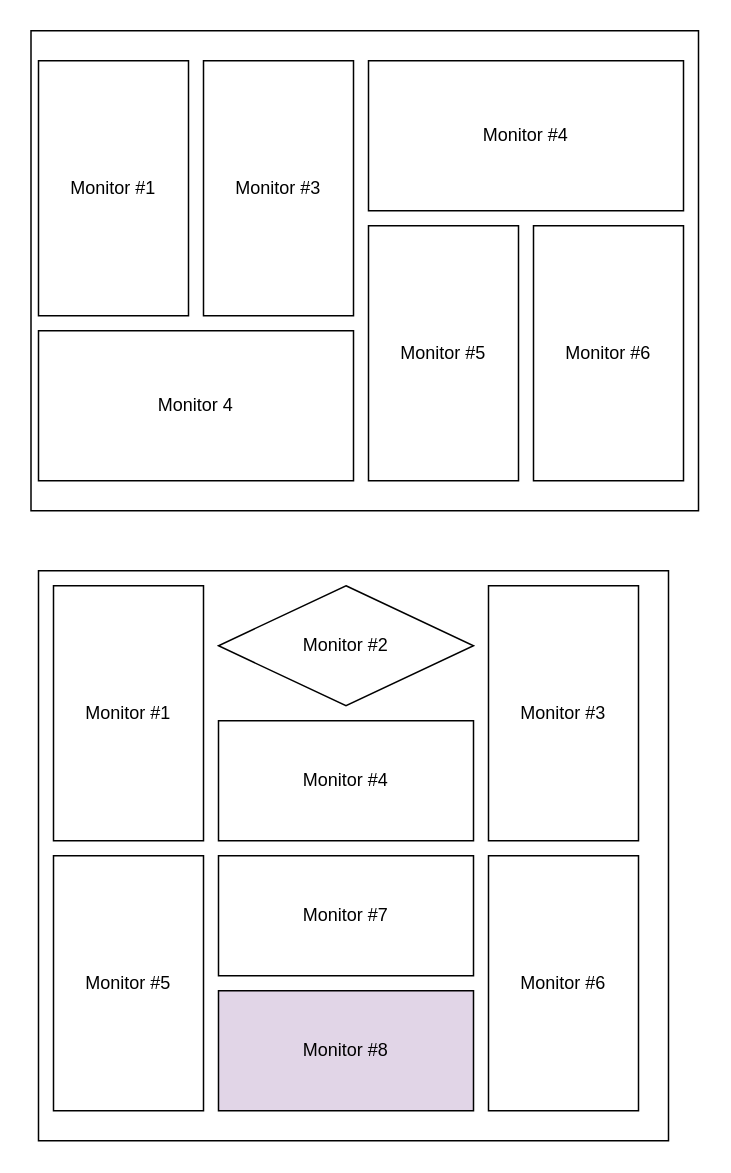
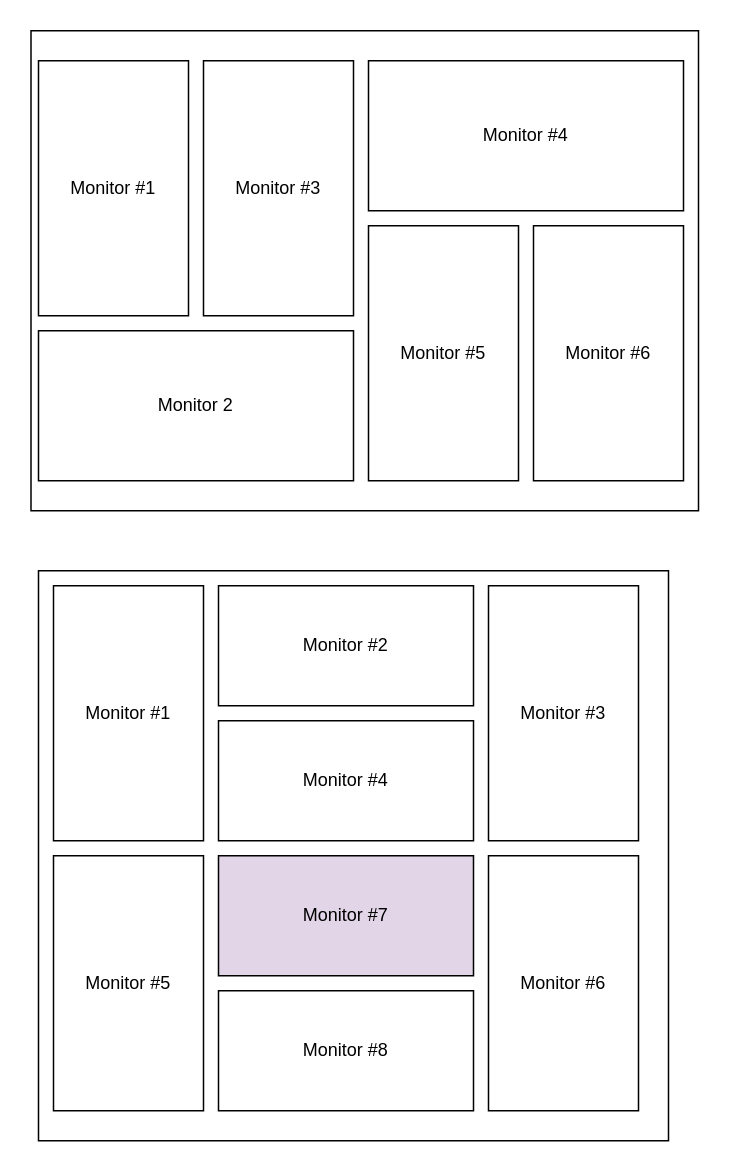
(196, 406) -> (196, 406)
(346, 646) -> (346, 646)
(346, 916) -> (346, 916)
(346, 1051) -> (346, 1051)
